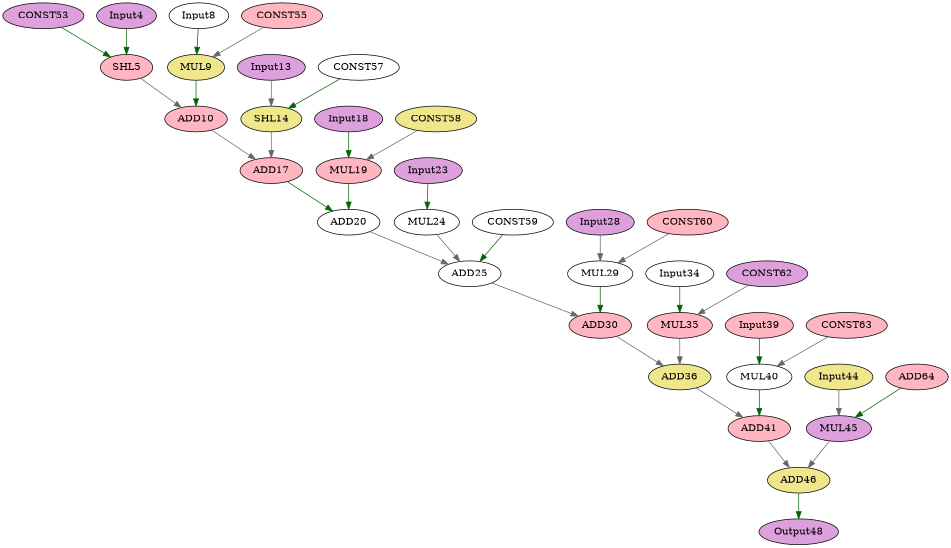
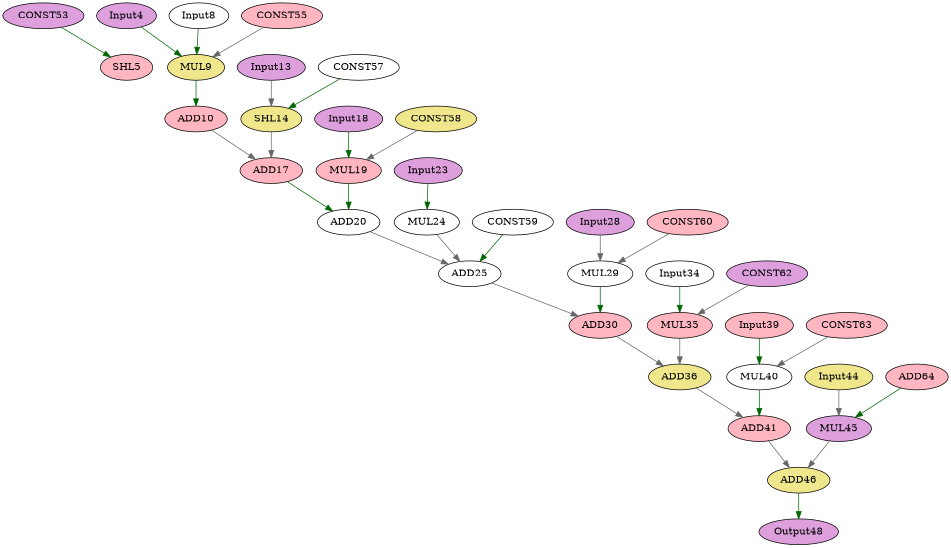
(127, 38) -> (158, 40)
(158, 91) -> none
